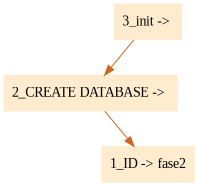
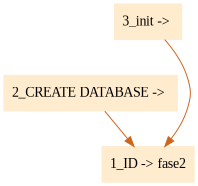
(122, 54) -> (190, 88)
